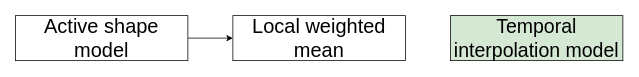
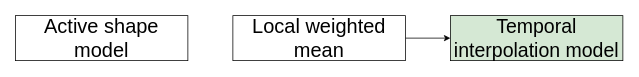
(226, 38) -> none
none -> (444, 38)
